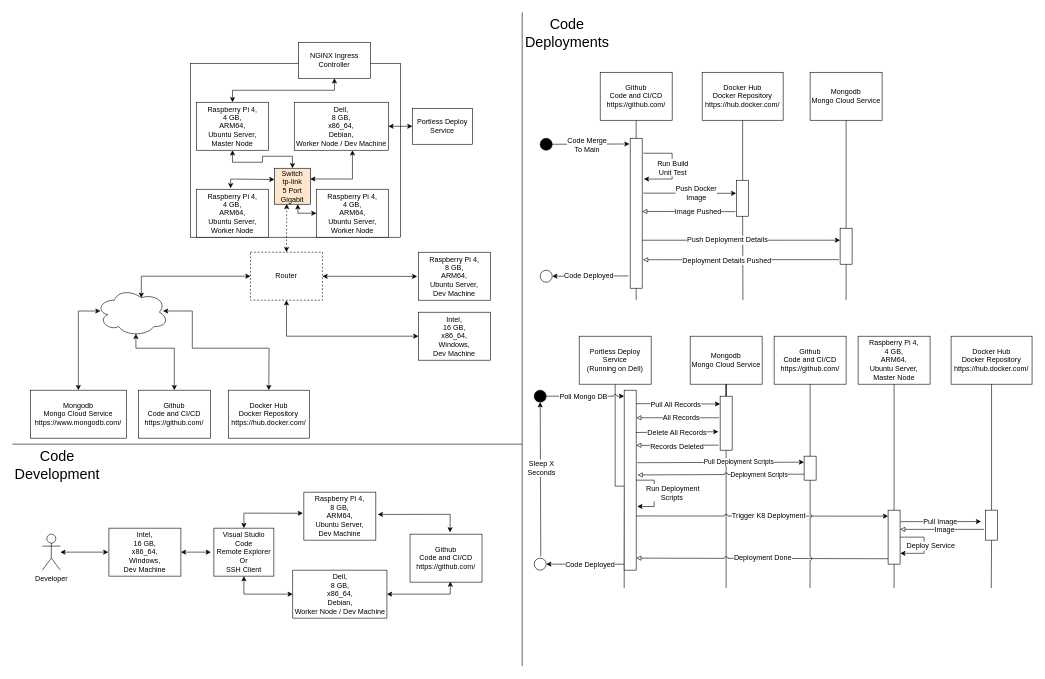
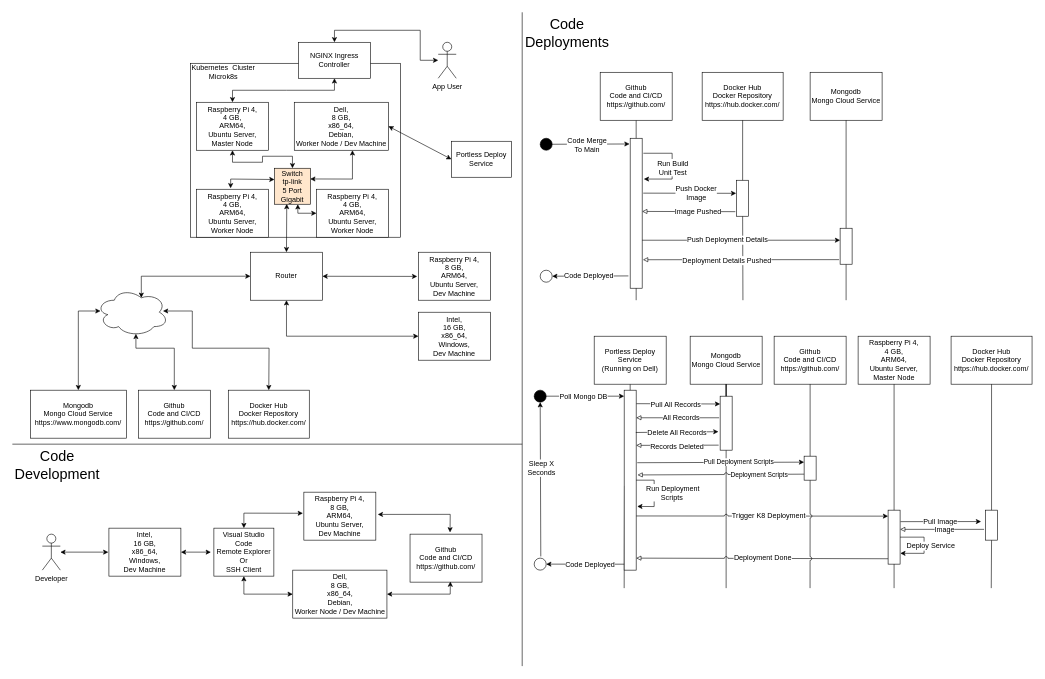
none -> (335, 34)
none -> (447, 60)
none -> (224, 72)
(443, 126) -> (482, 159)
(287, 228) -> (287, 228)
(287, 276) -> (287, 276)
(615, 360) -> (630, 360)
